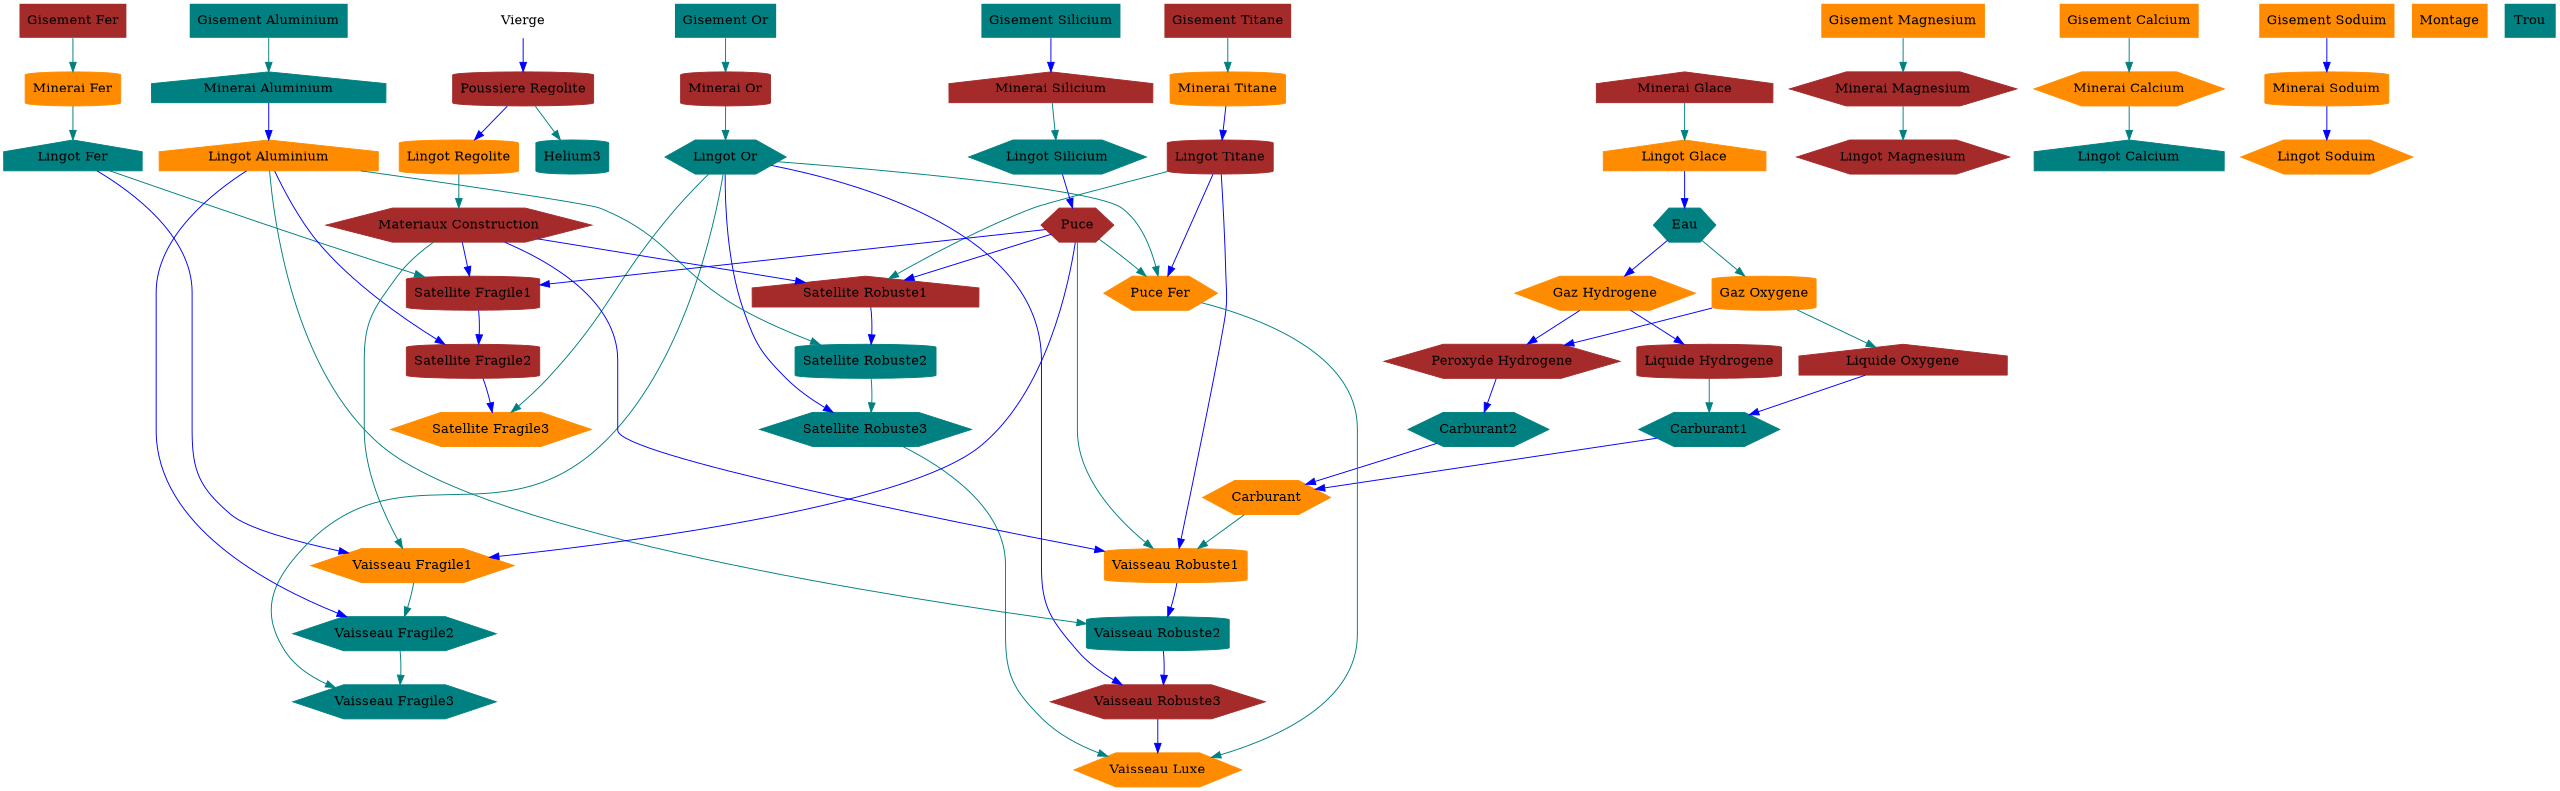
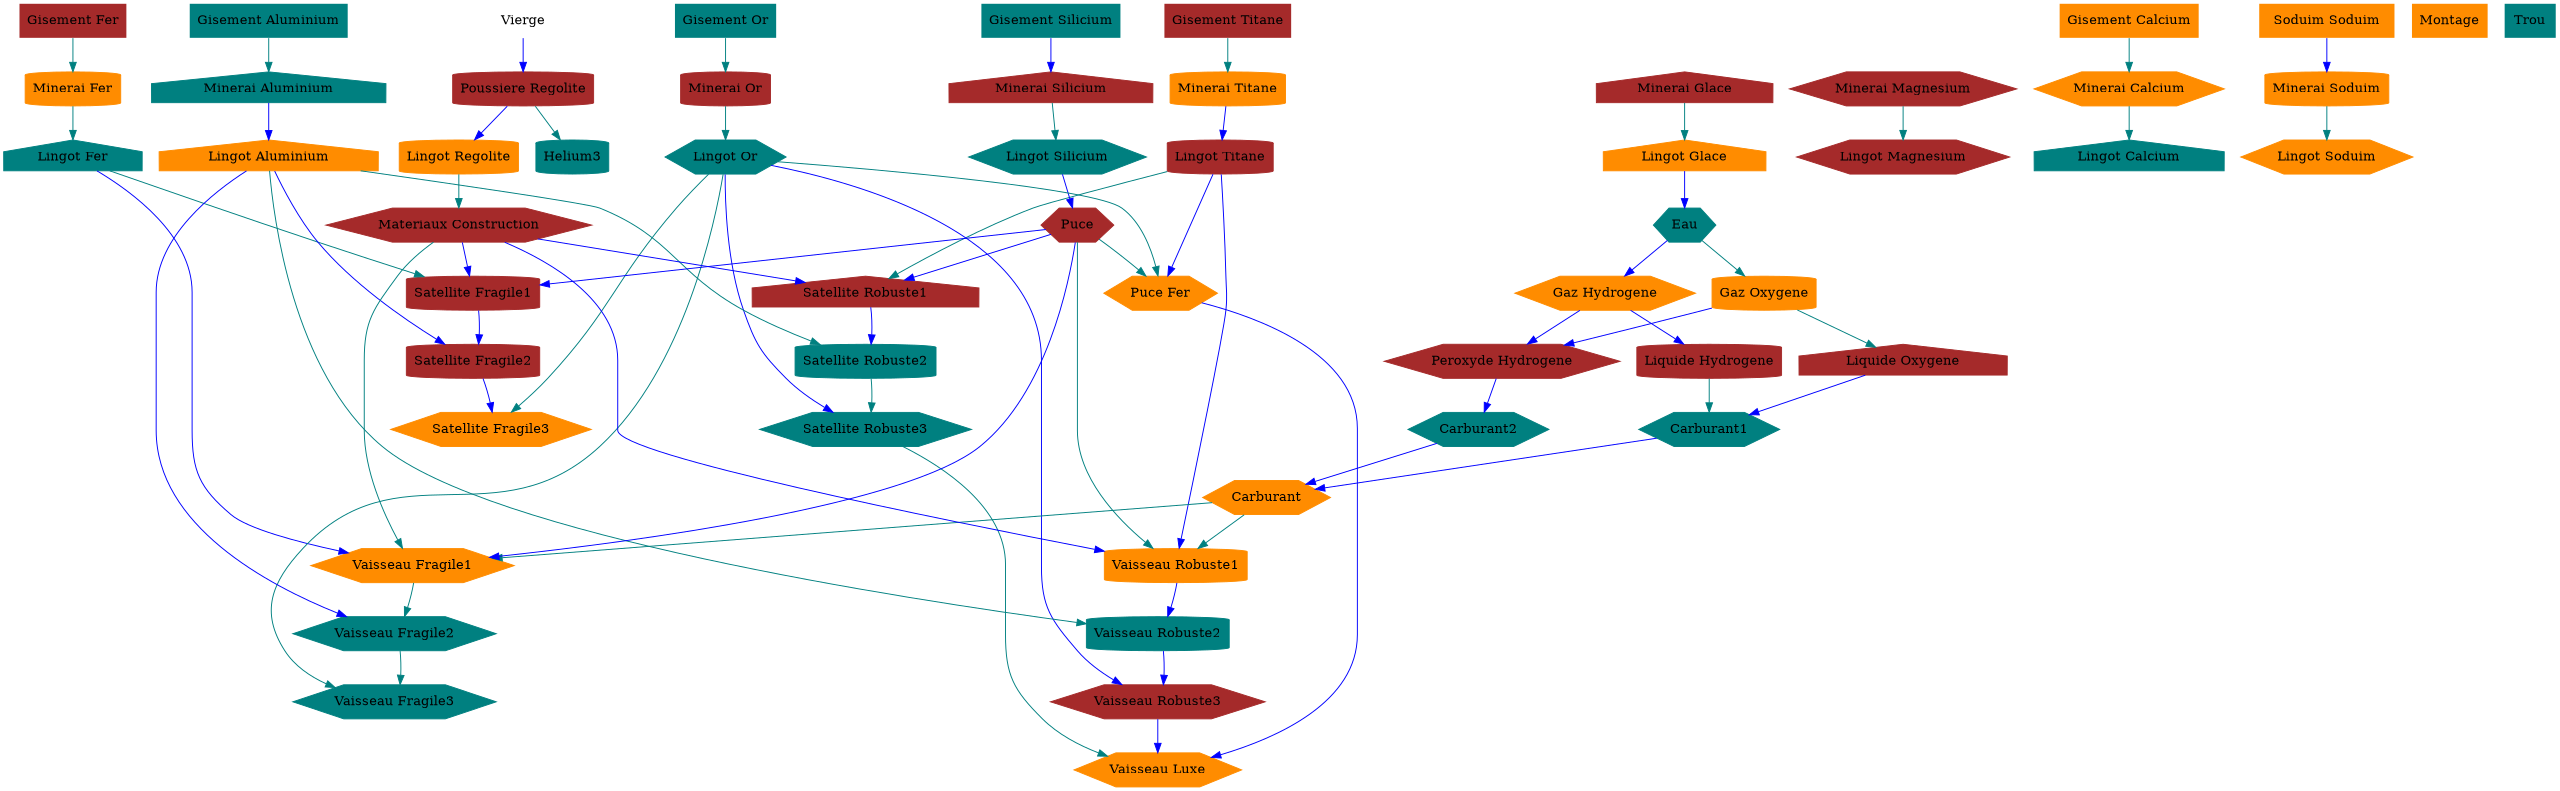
(1903, 21) -> none
(2327, 21) -> (2327, 21)
(2327, 118) -> (2327, 118)
(1357, 522) -> (1357, 522)
none -> (857, 530)
